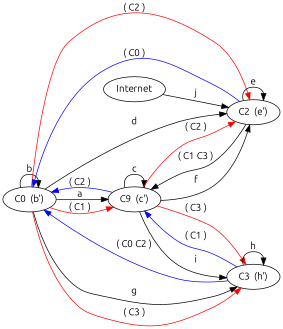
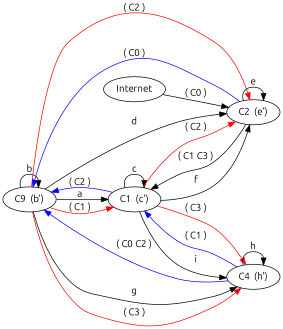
(196, 93) -> (196, 93)
(30, 199) -> (30, 199)
(134, 199) -> (134, 199)
(253, 277) -> (253, 277)
